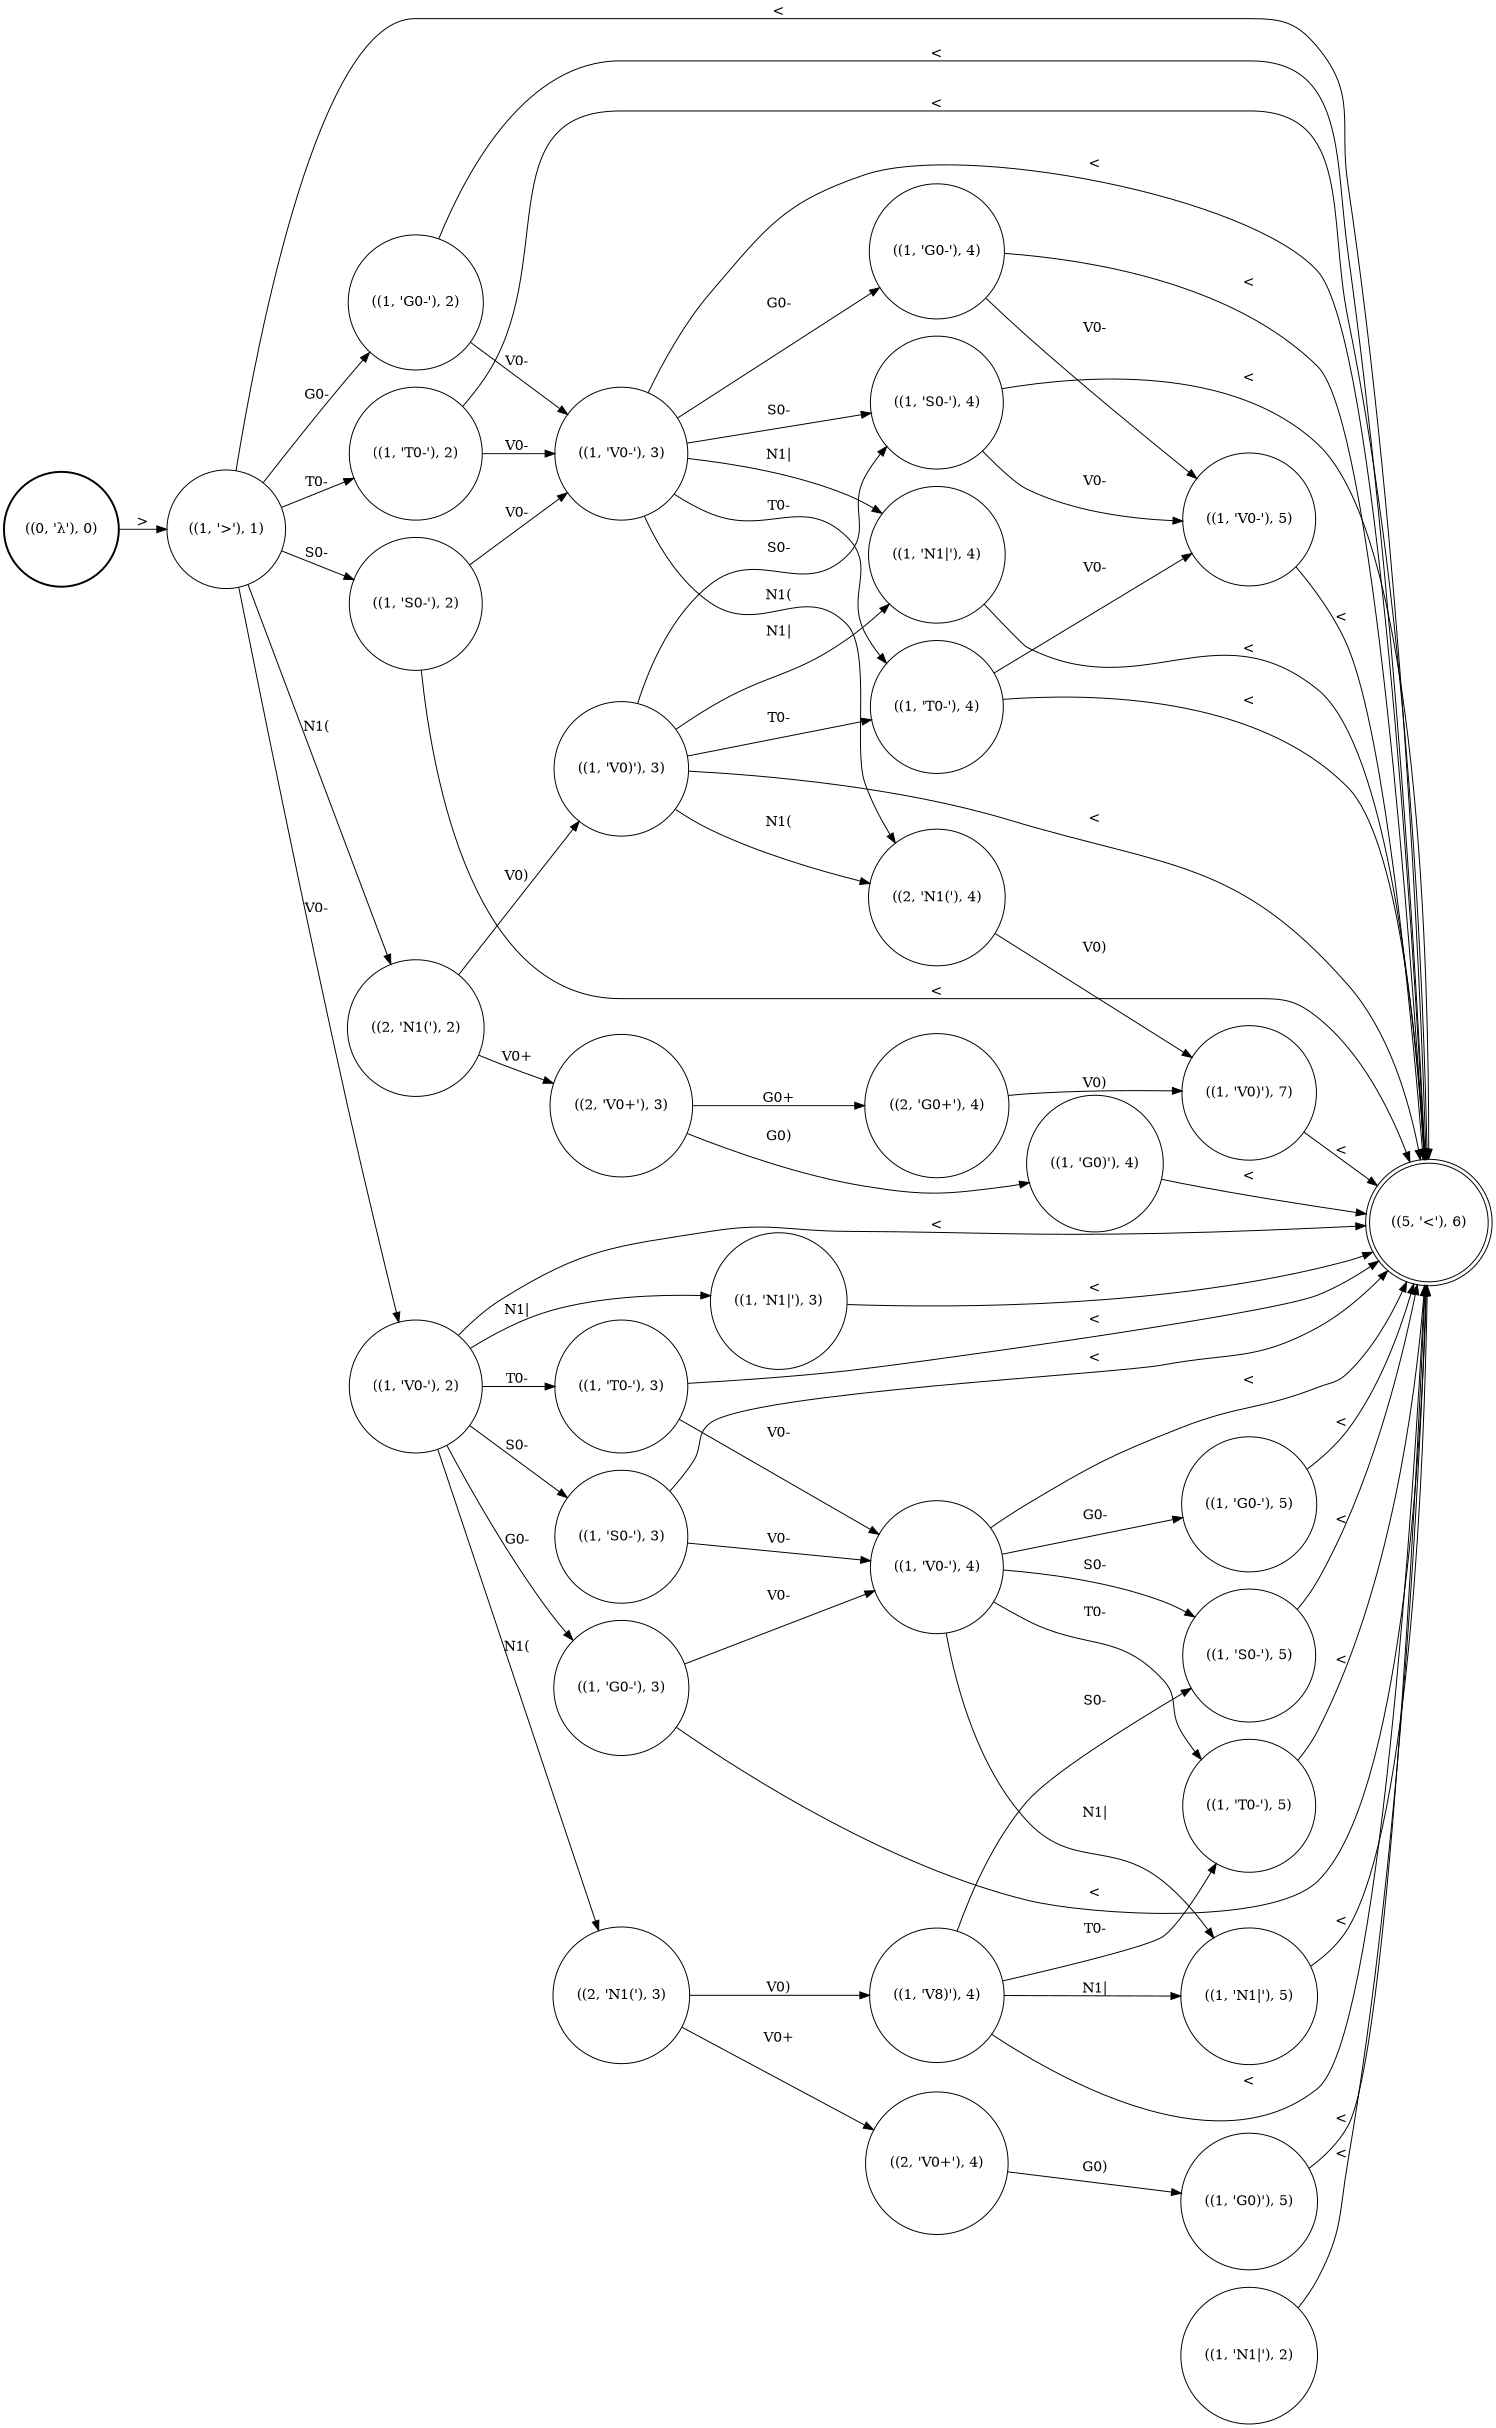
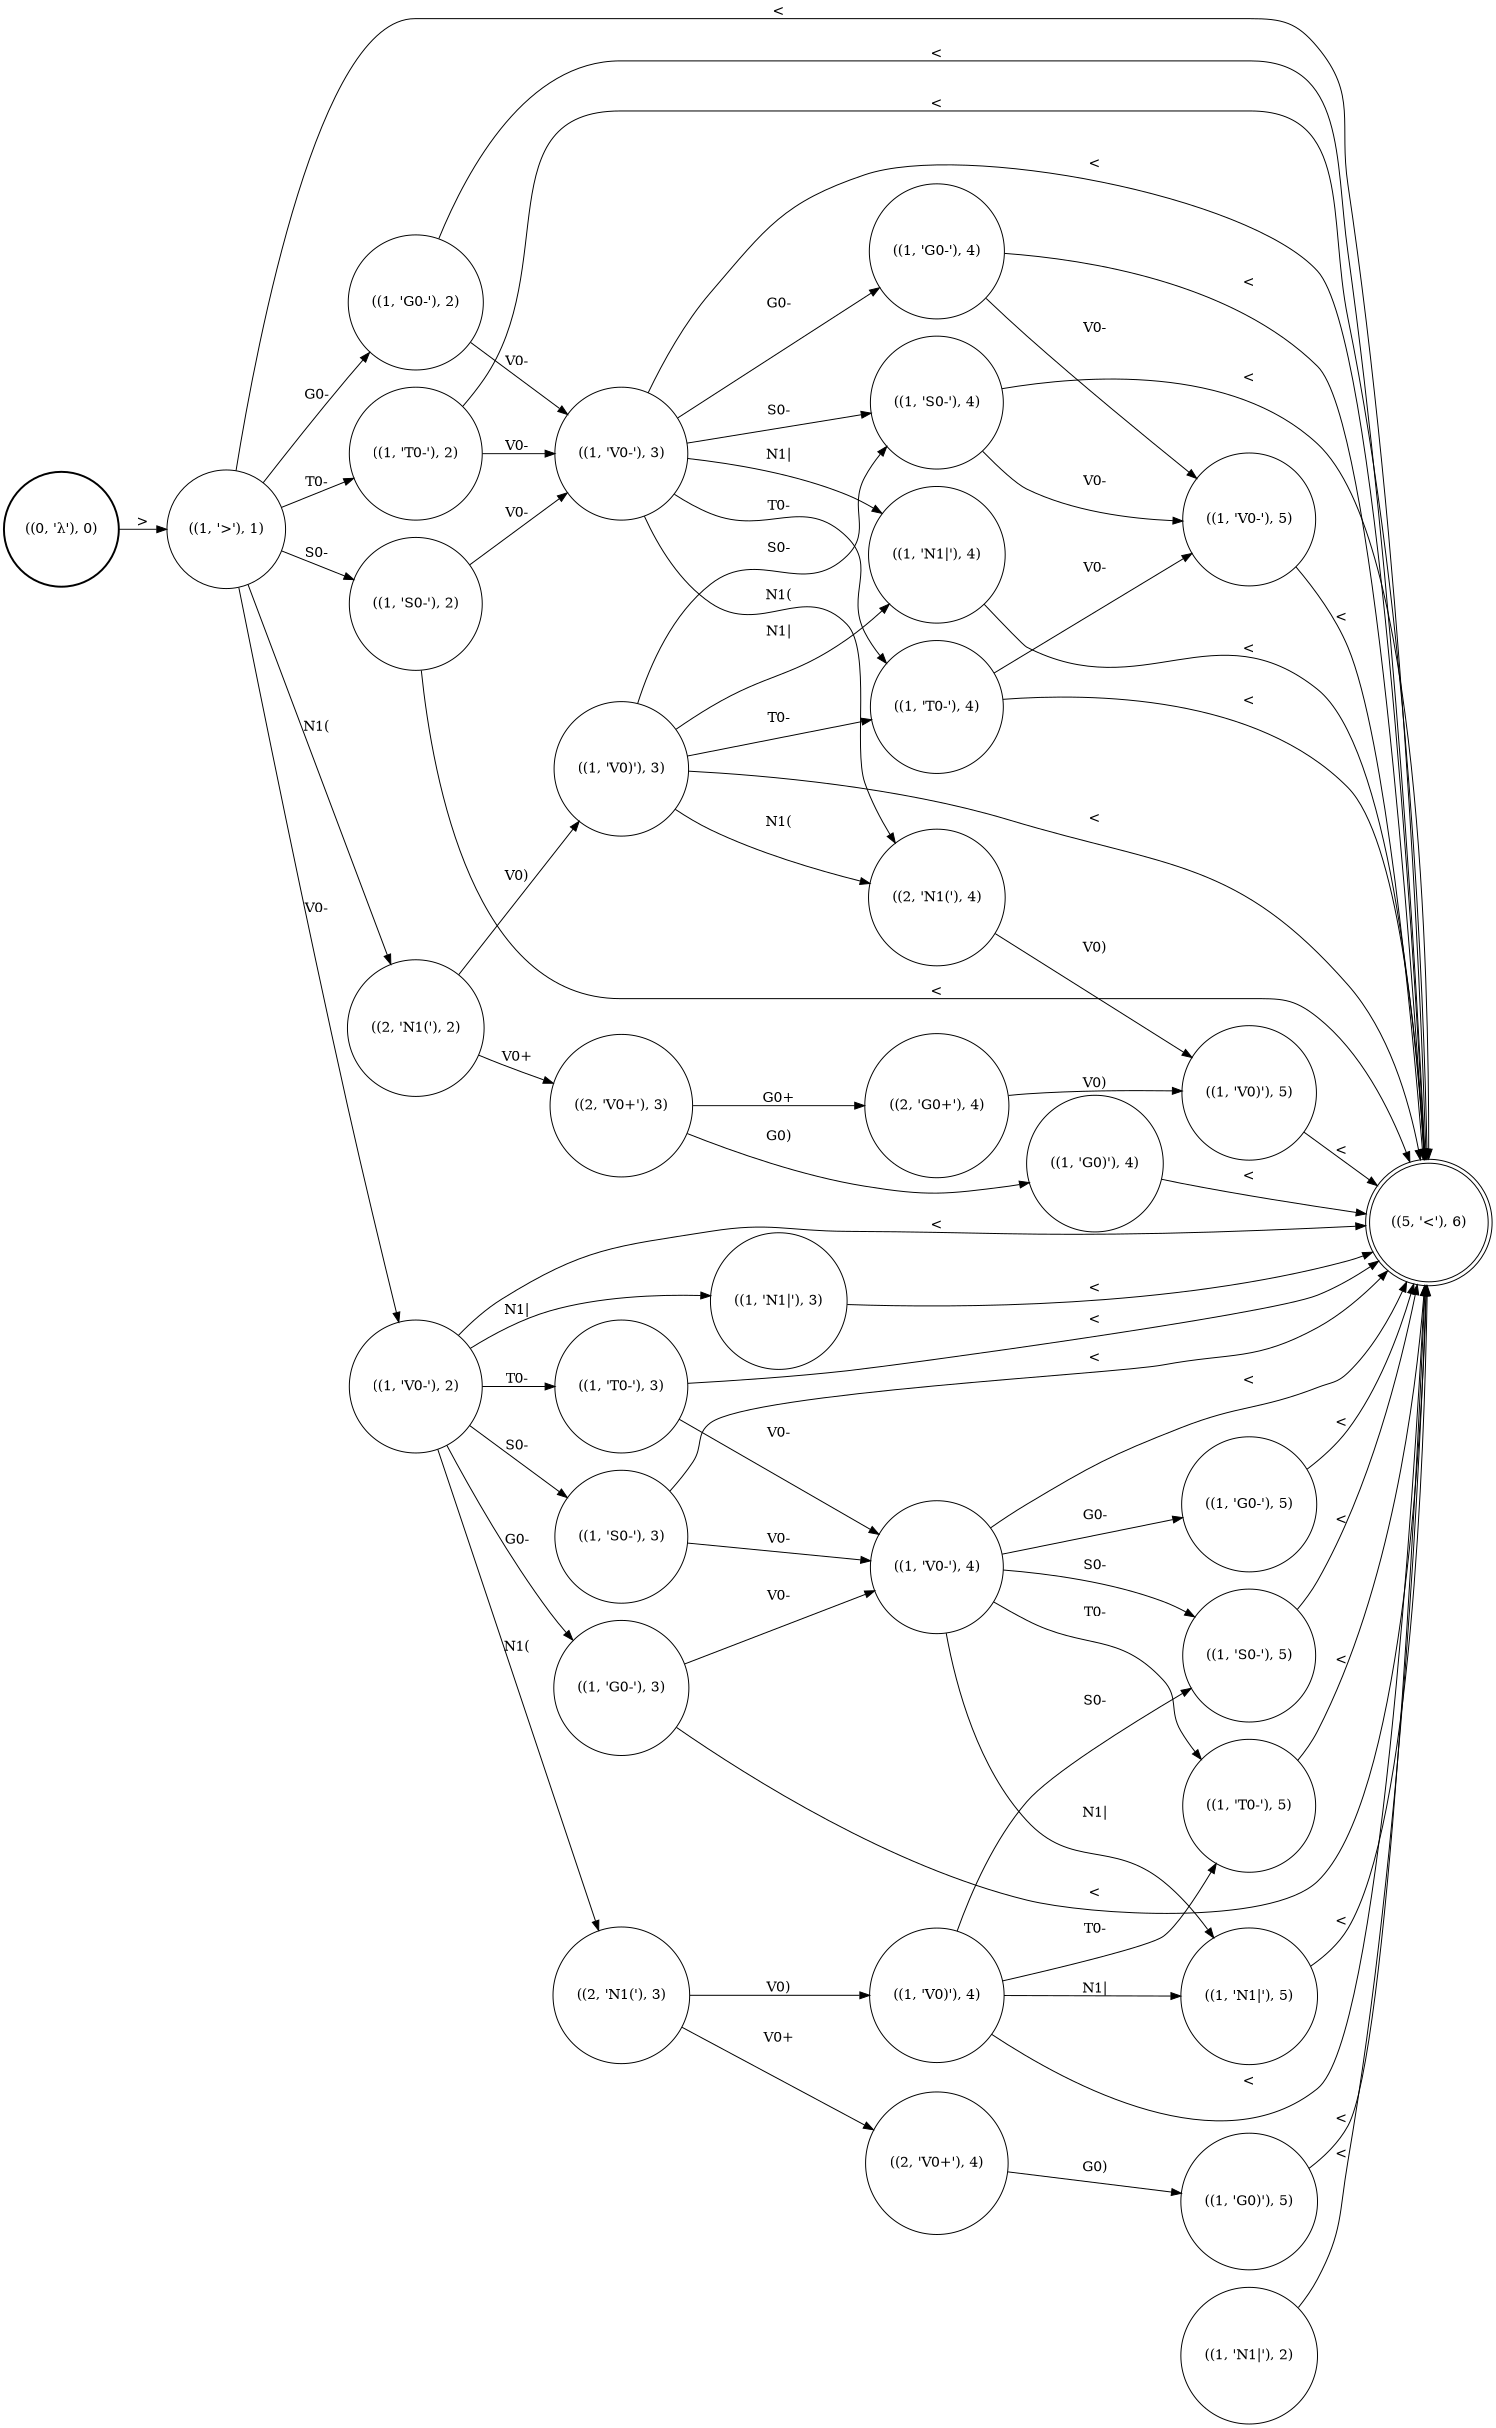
(1249, 1093) -> (1249, 1093)
(937, 1995) -> (937, 1995)
